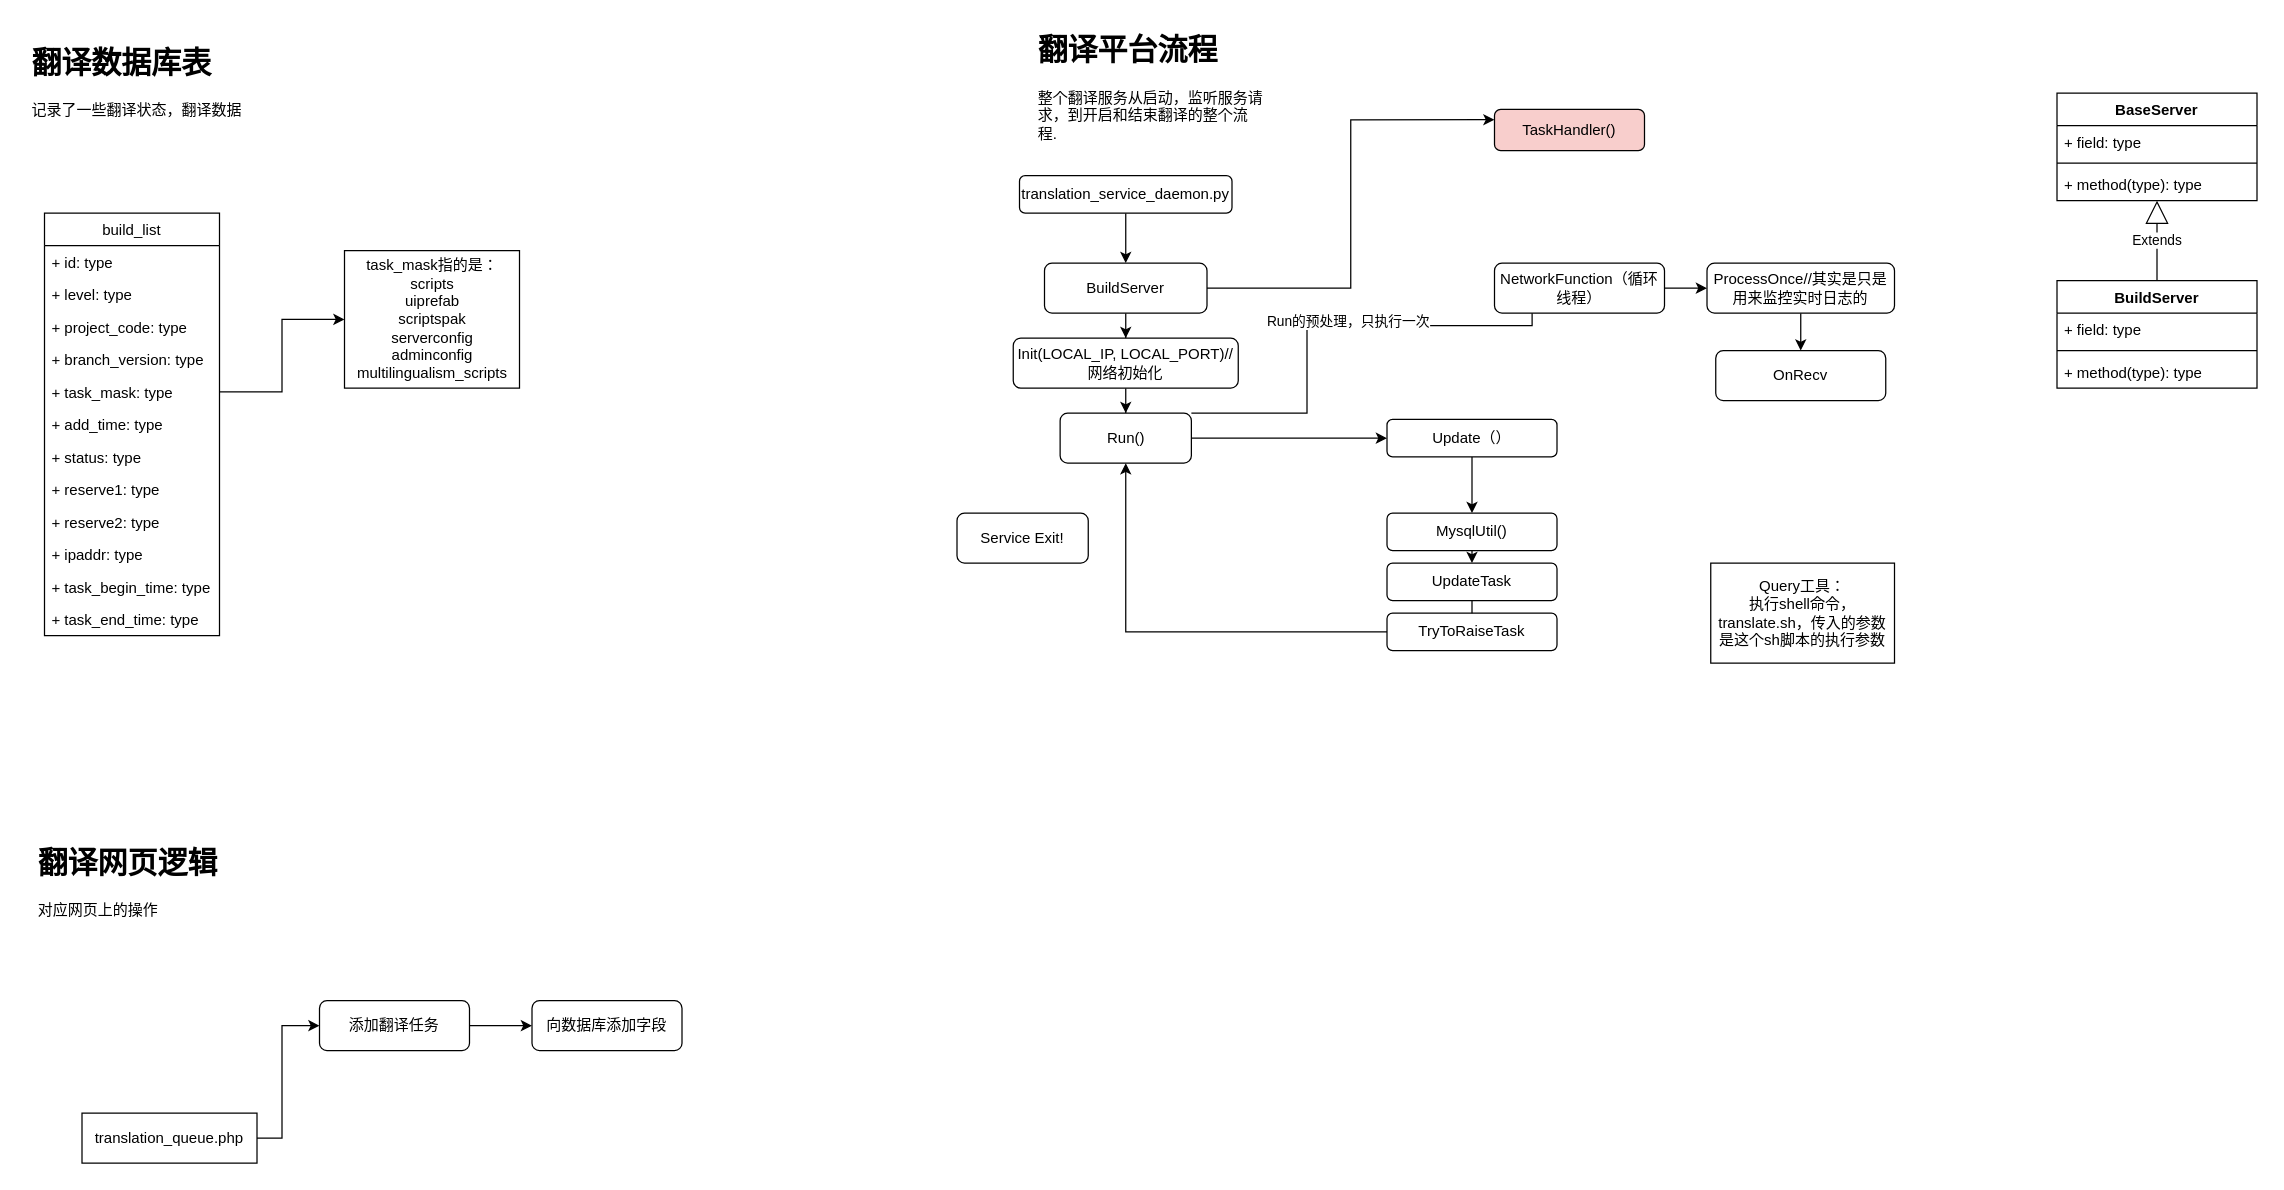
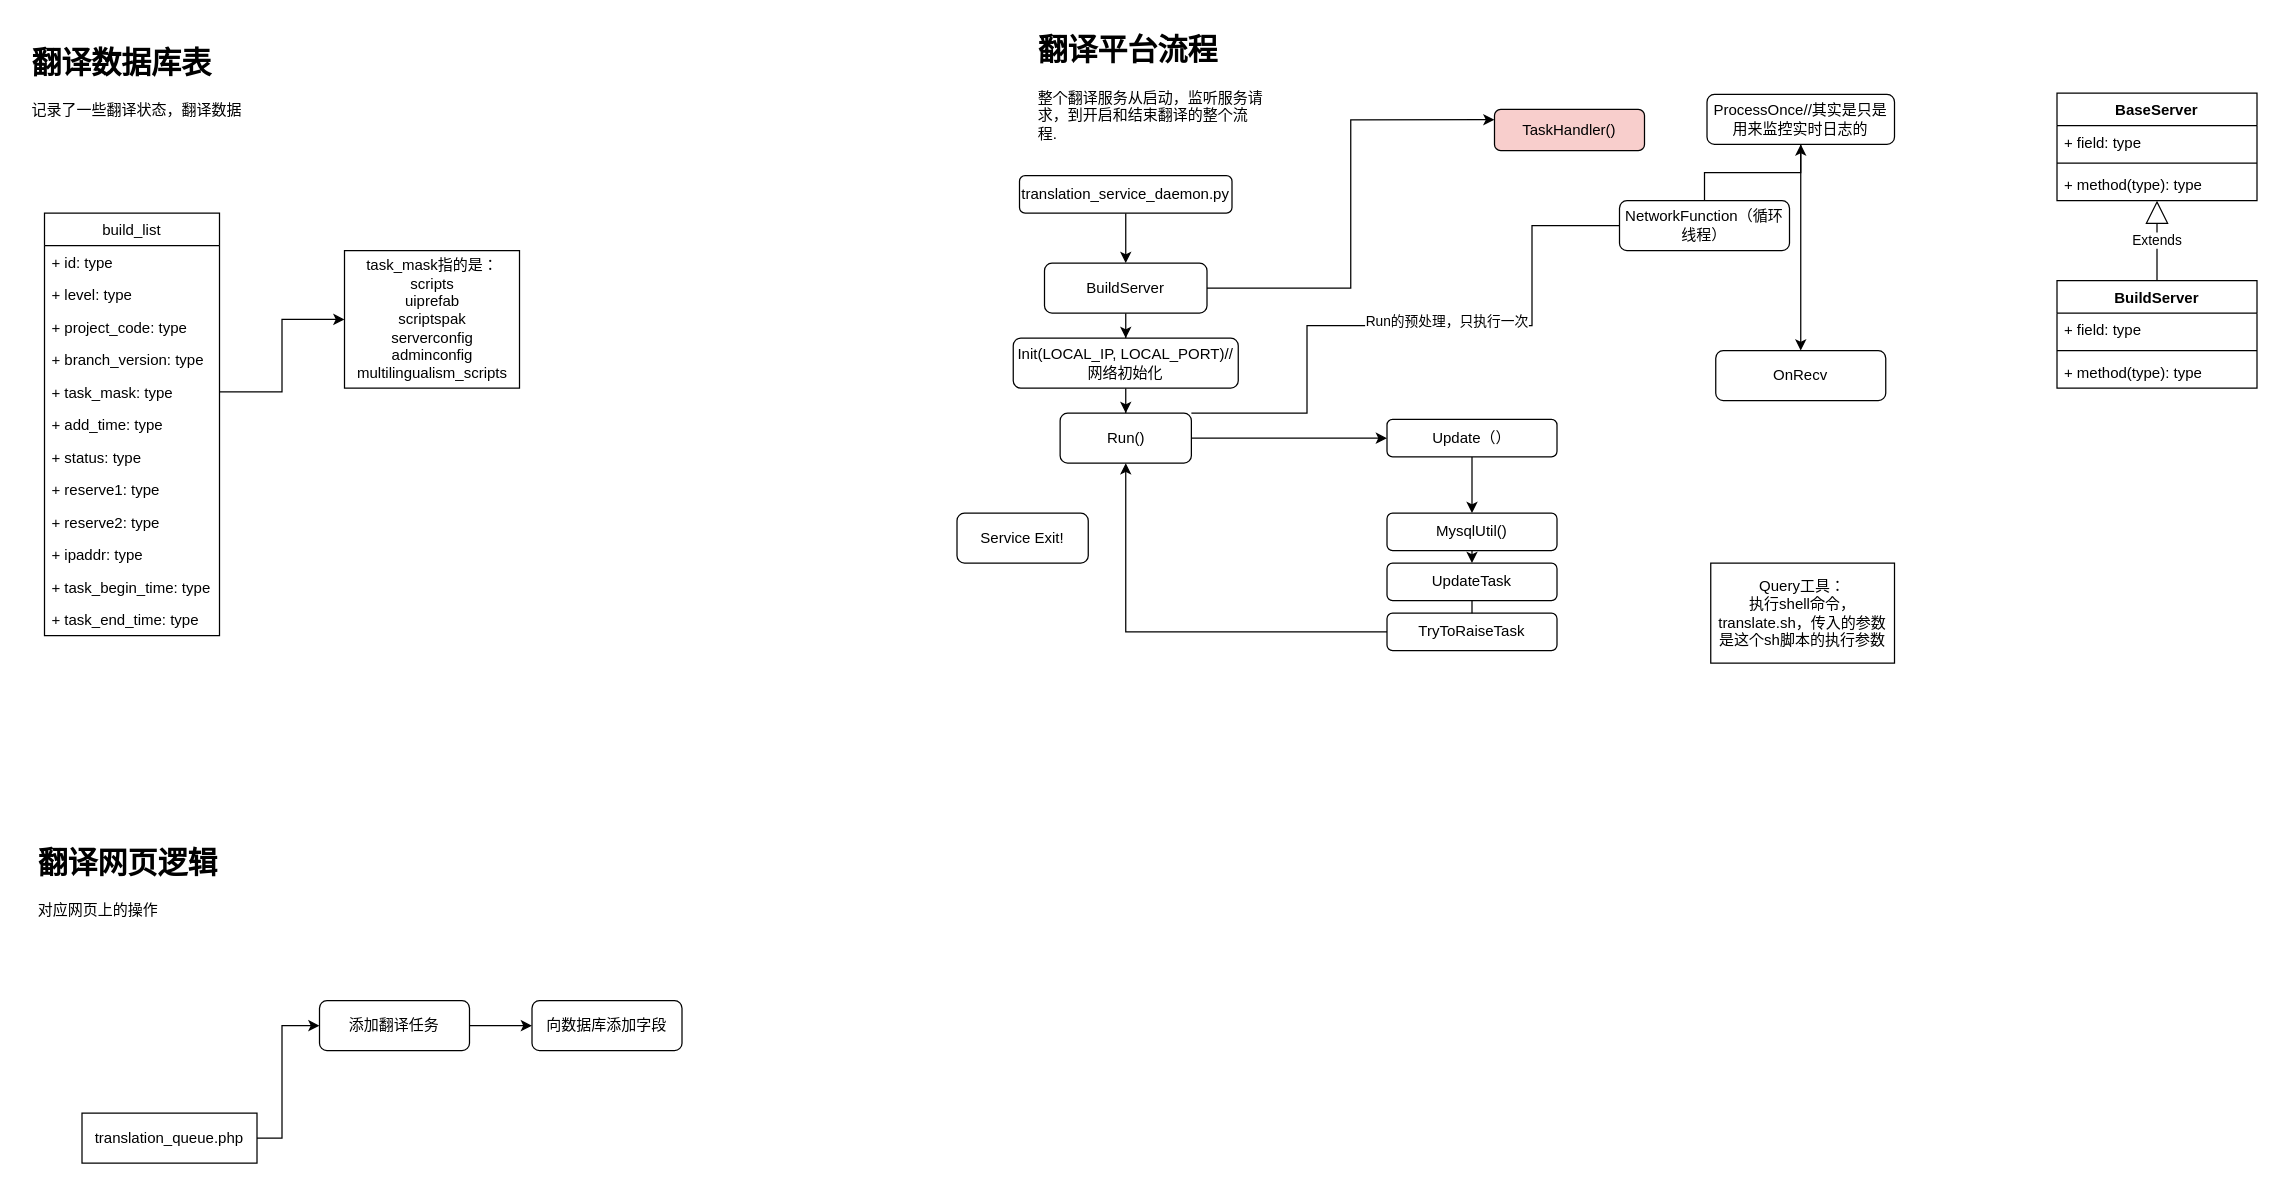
(1579, 288) -> (1704, 226)
(1801, 288) -> (1801, 119)
